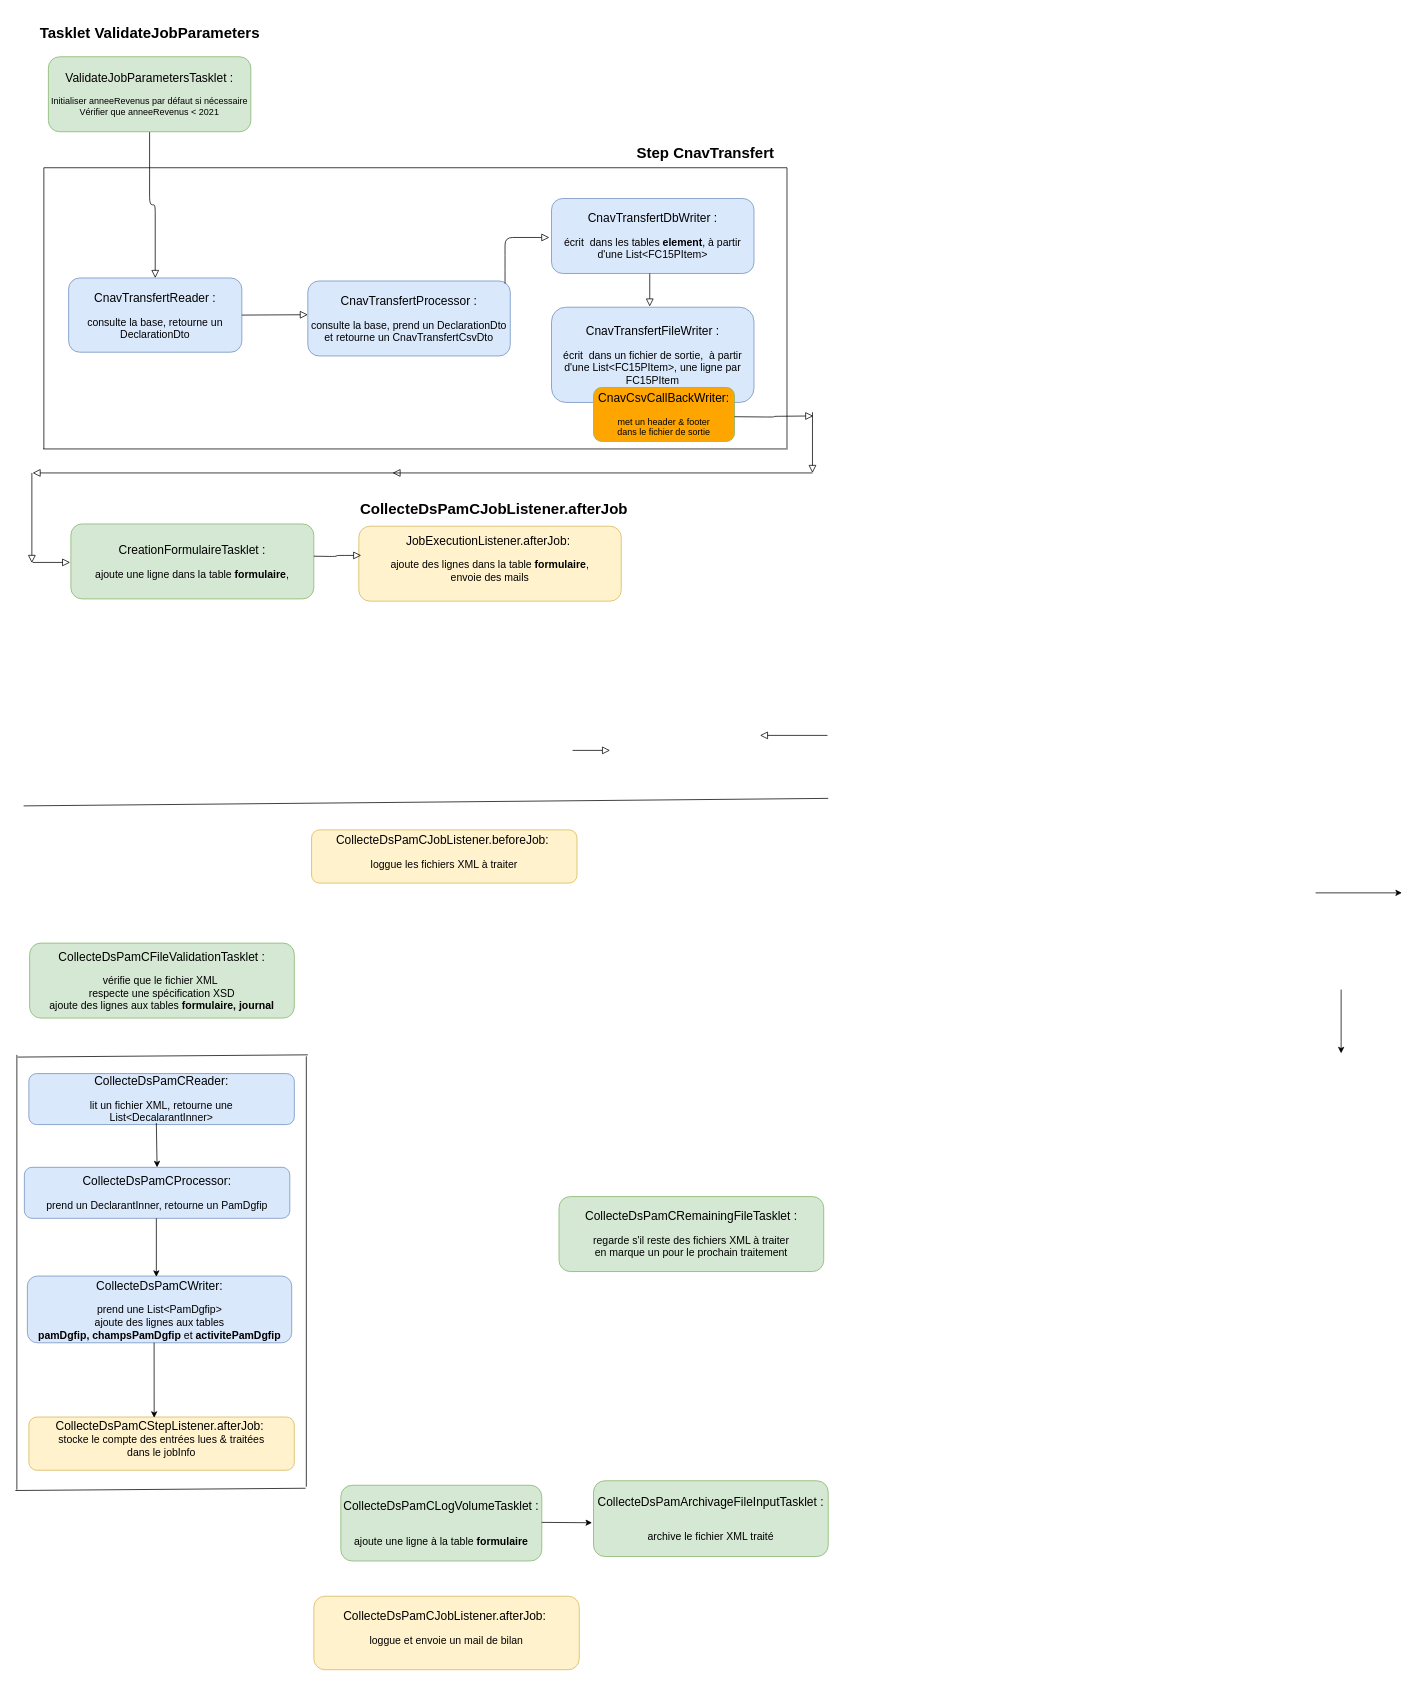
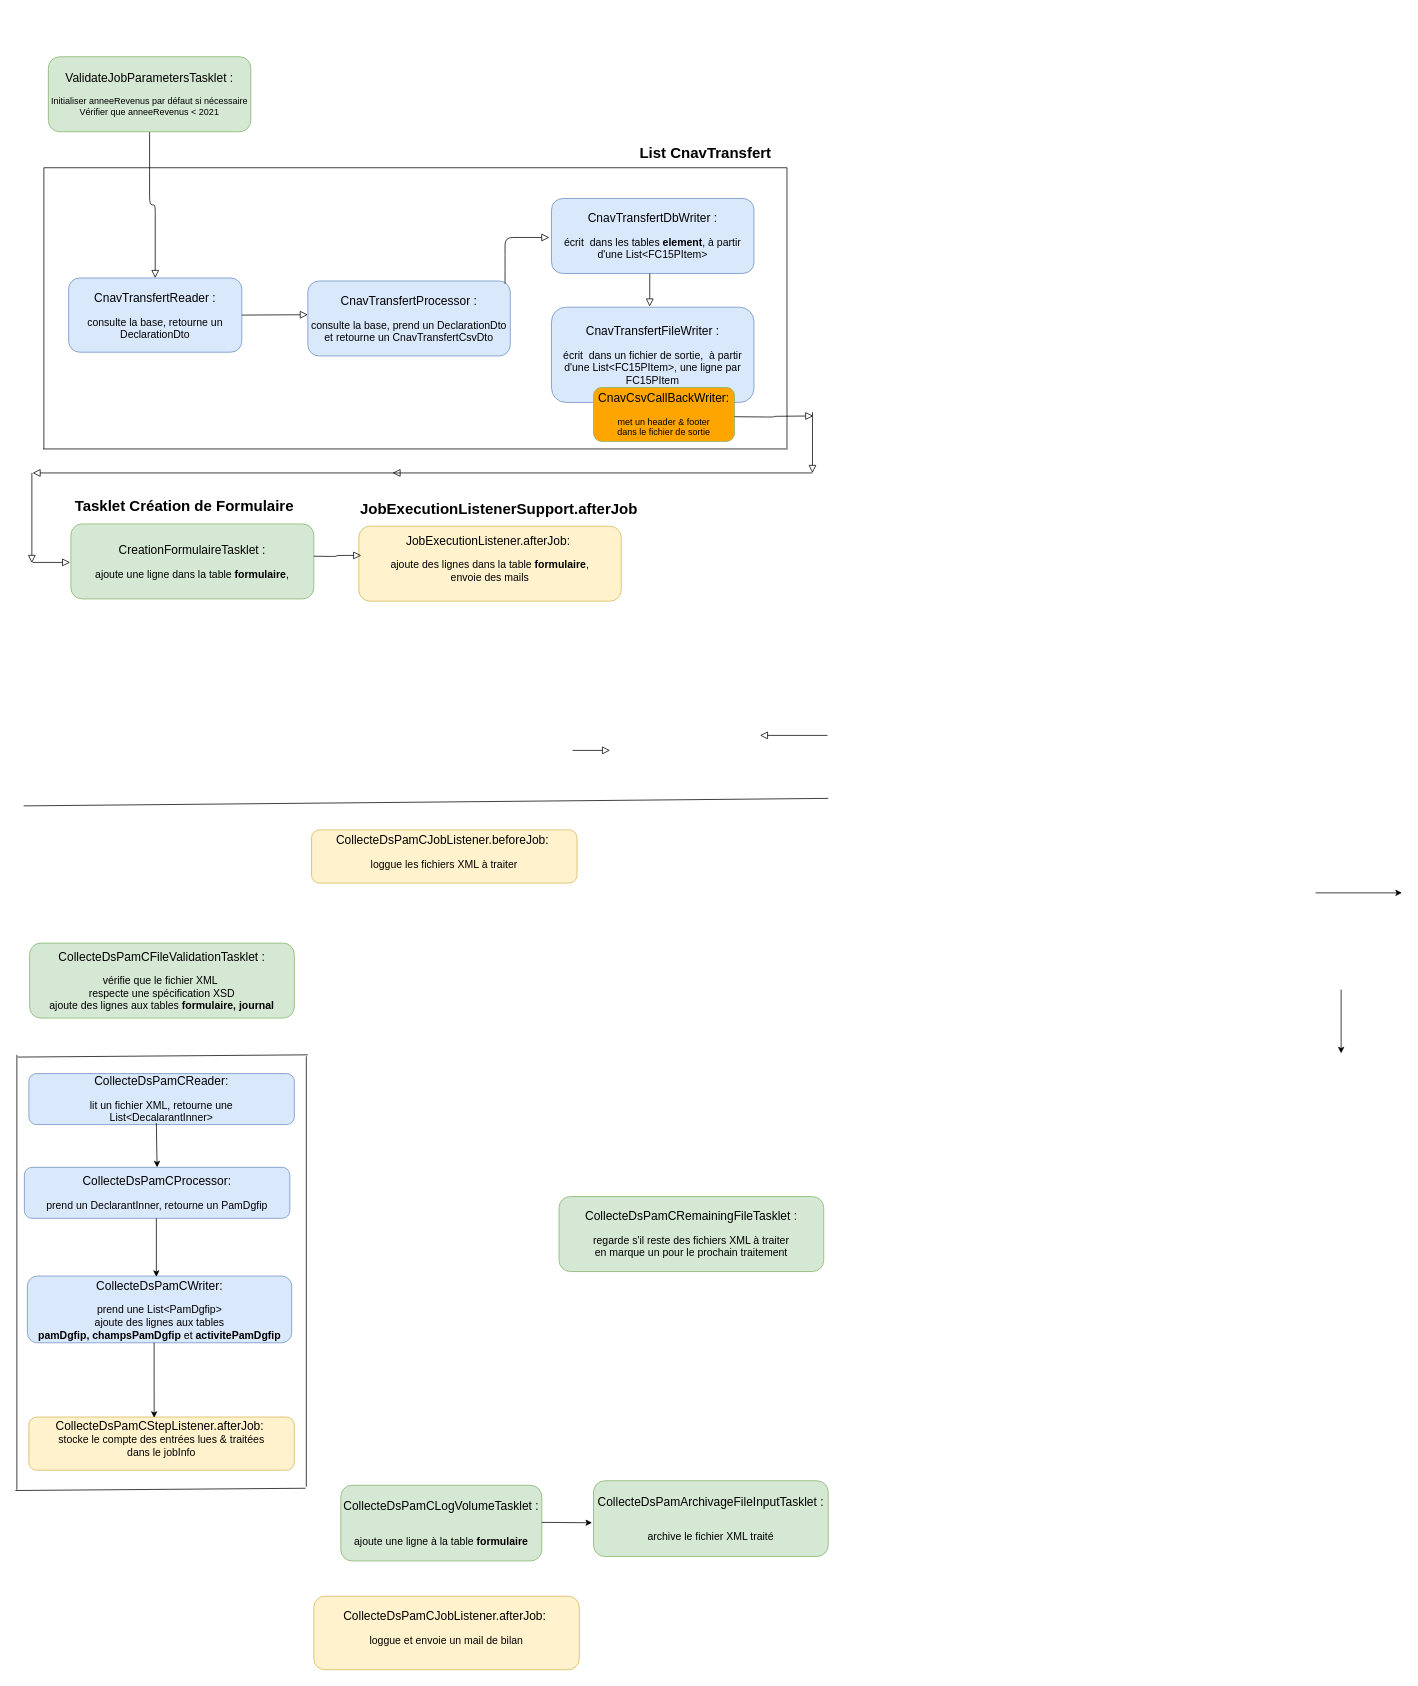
(150, 33) -> none
(706, 153) -> (706, 153)
none -> (185, 505)
(441, 505) -> (448, 505)
